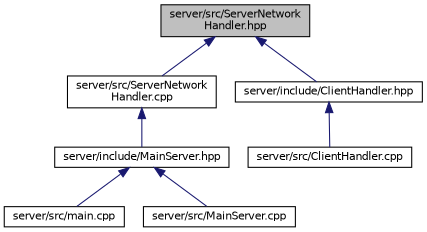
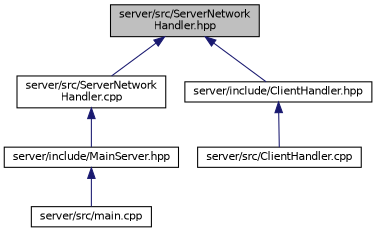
(219, 217) -> none
